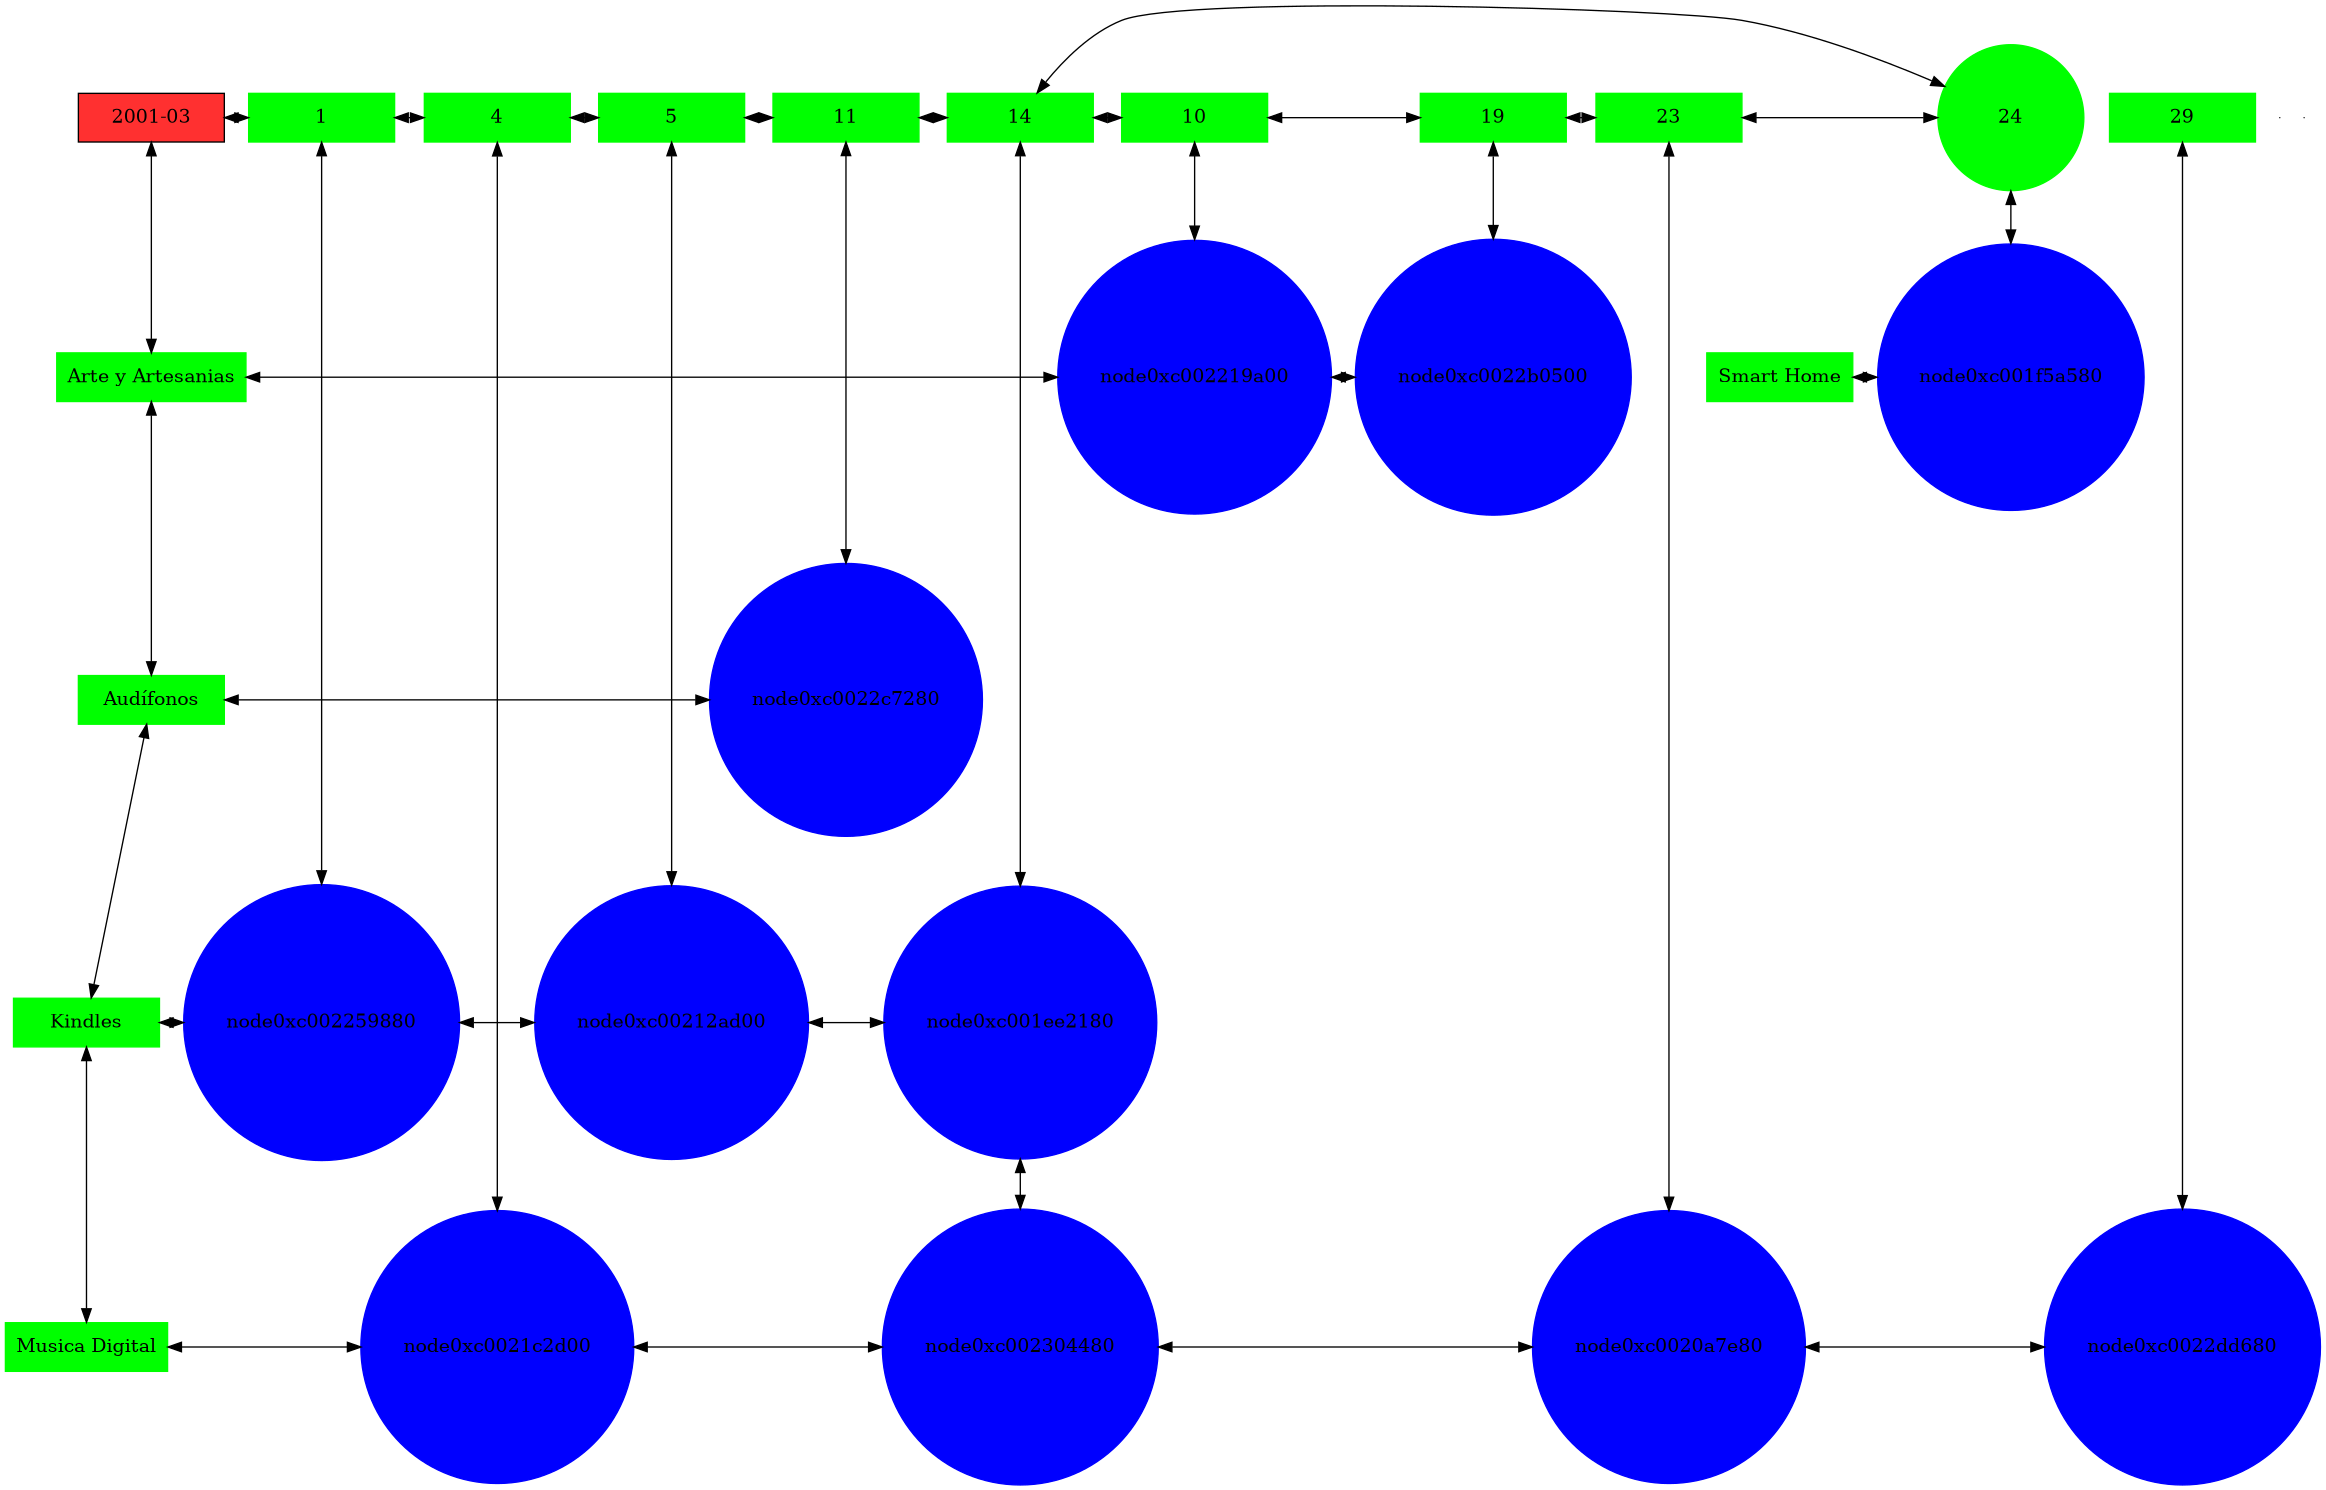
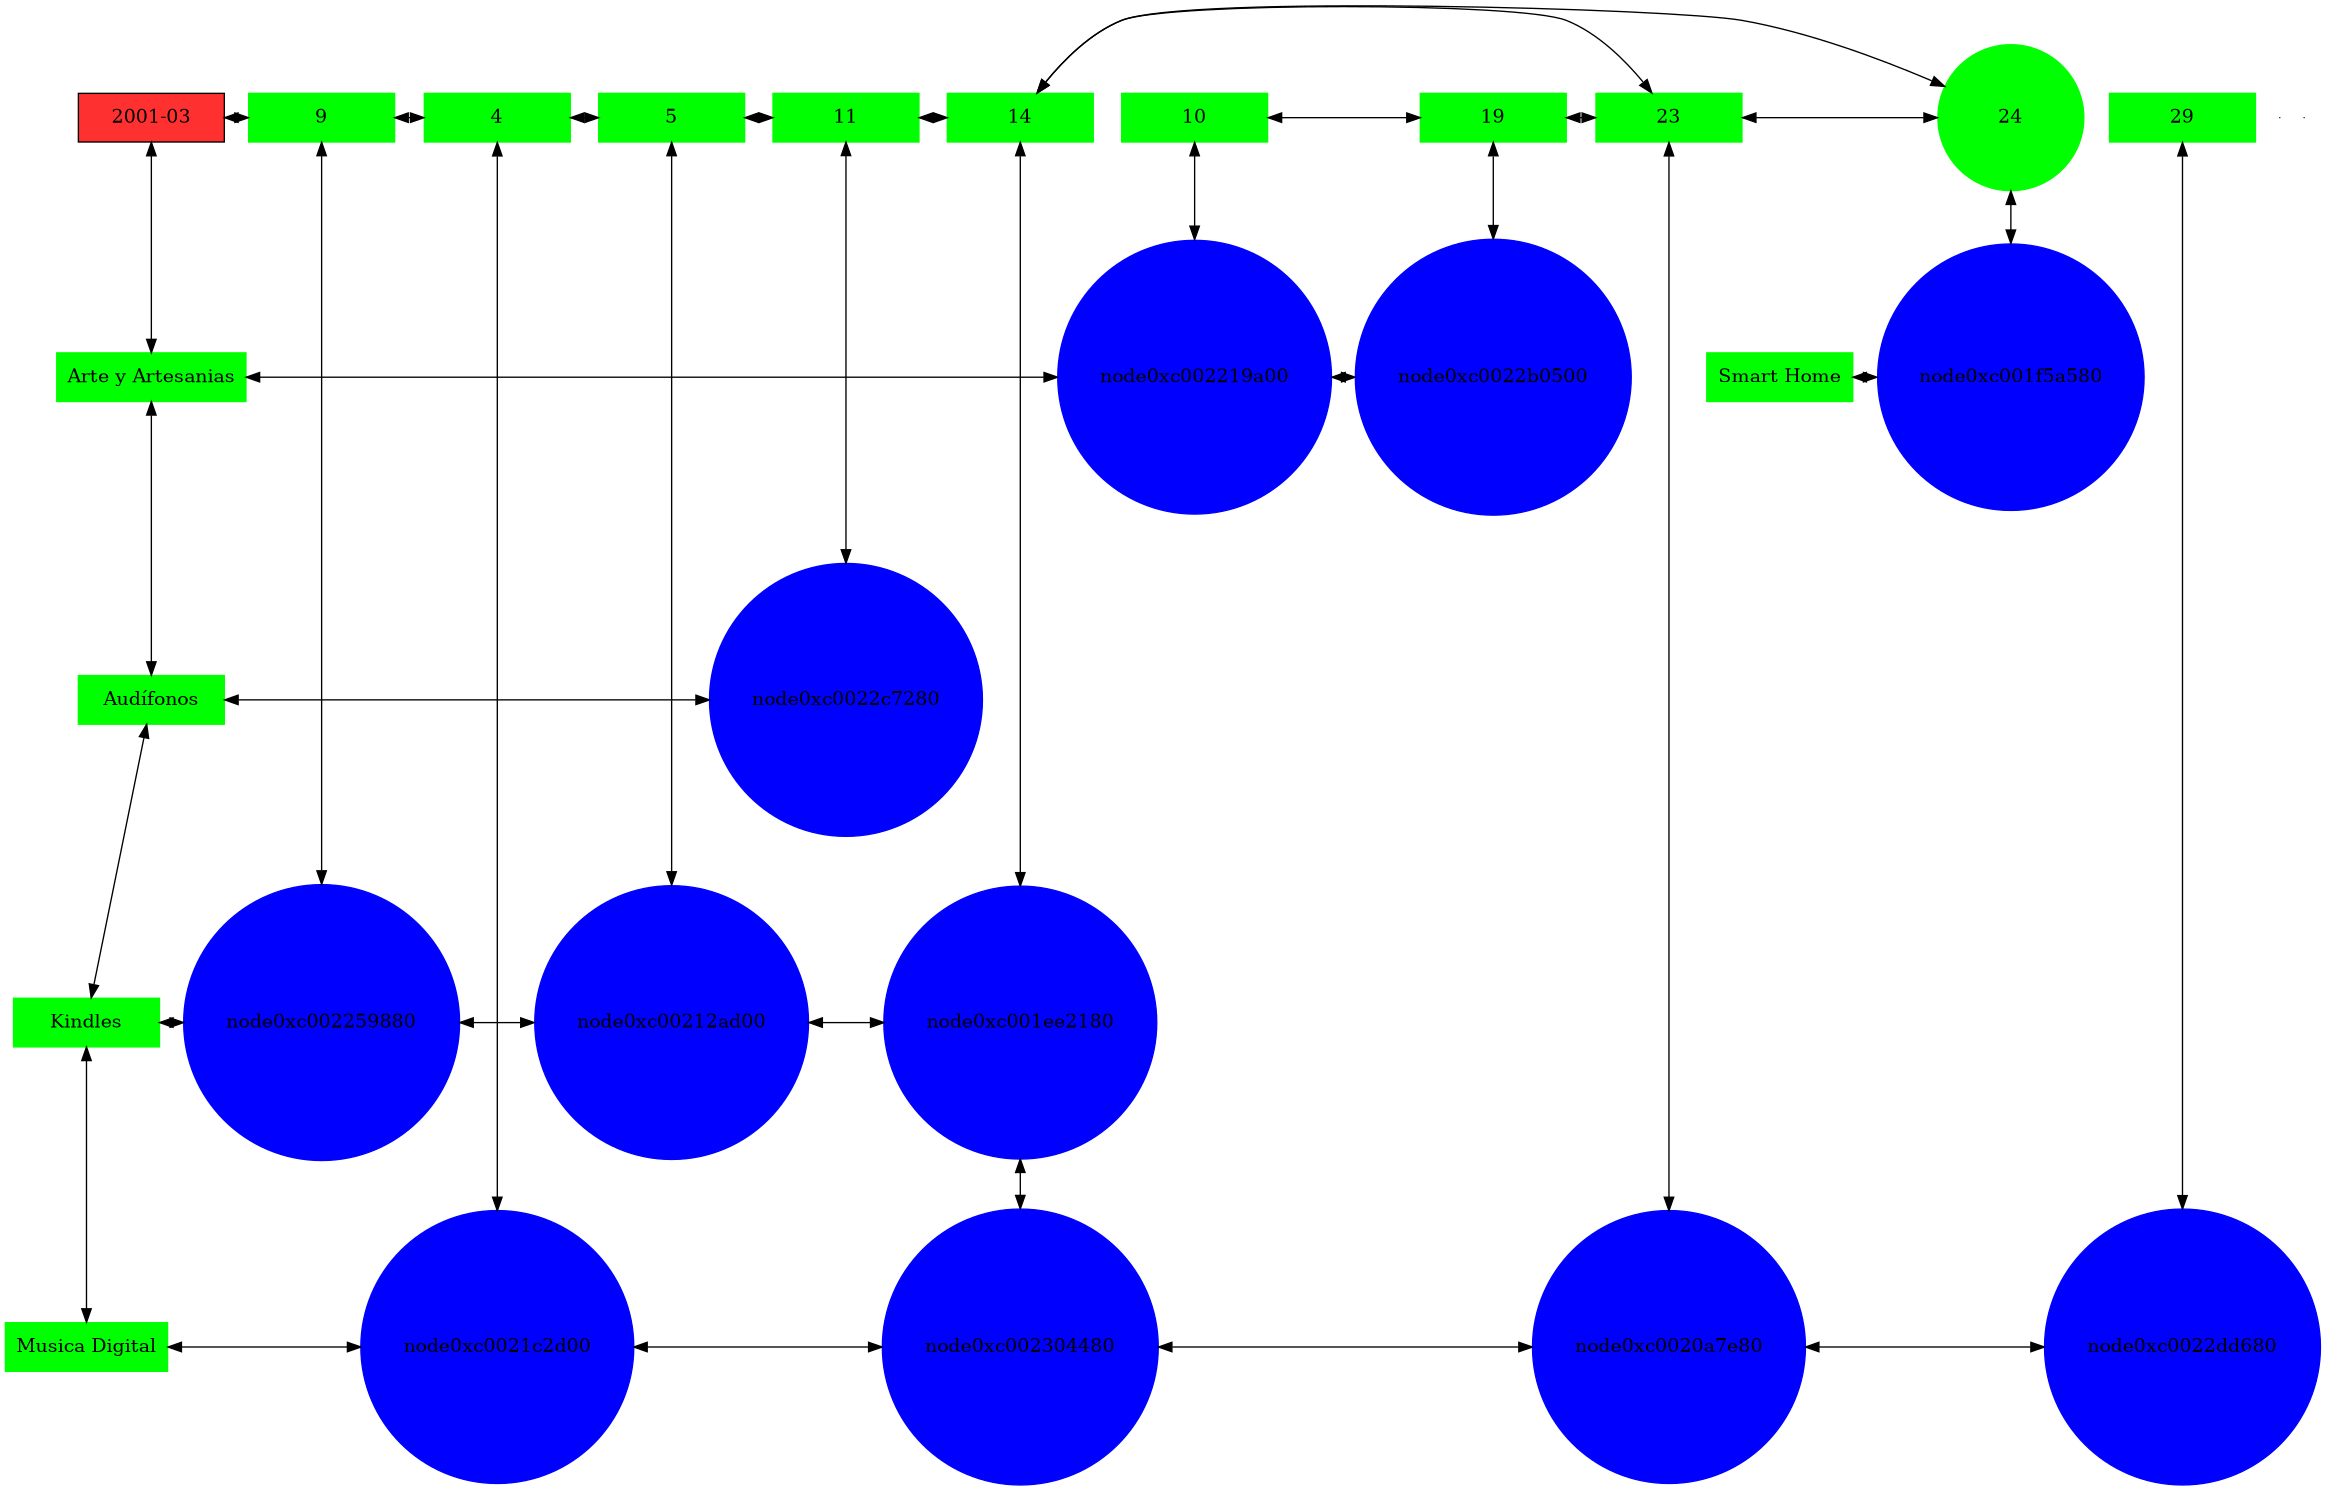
(322, 118) -> (322, 118)
(1108, 118) -> (1344, 7)
